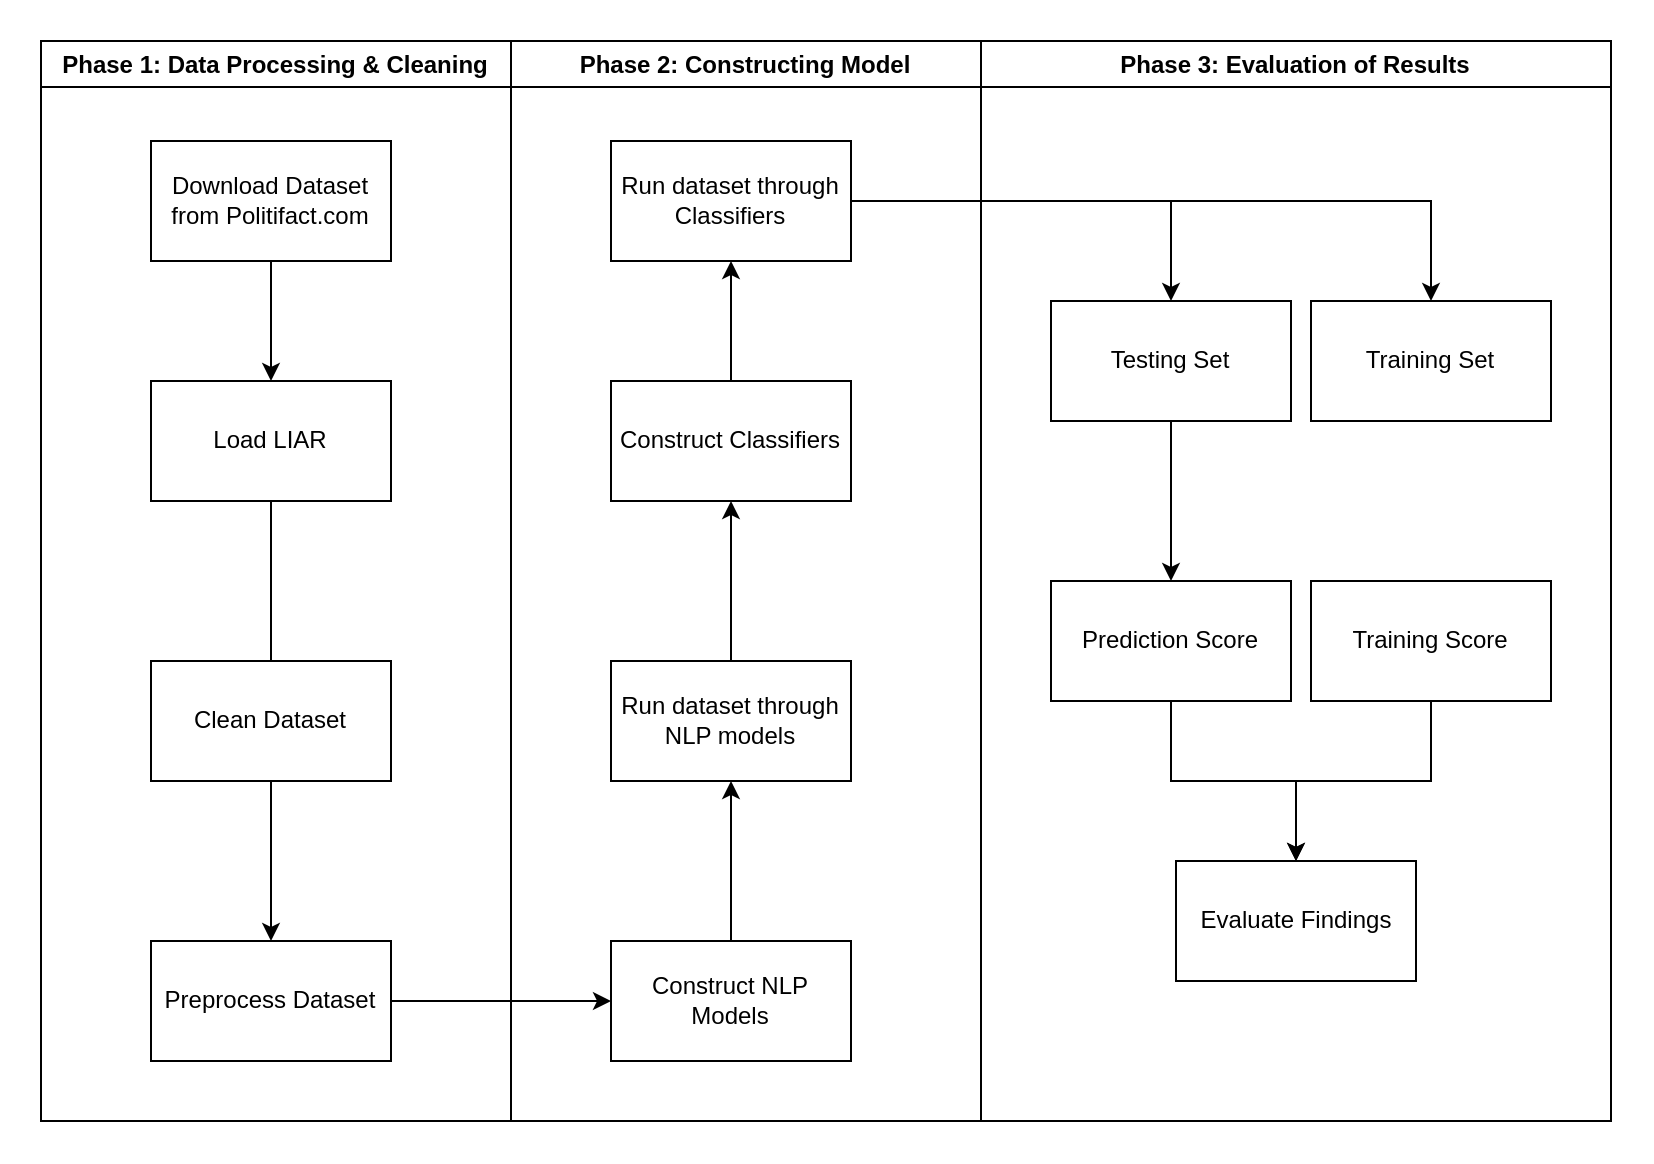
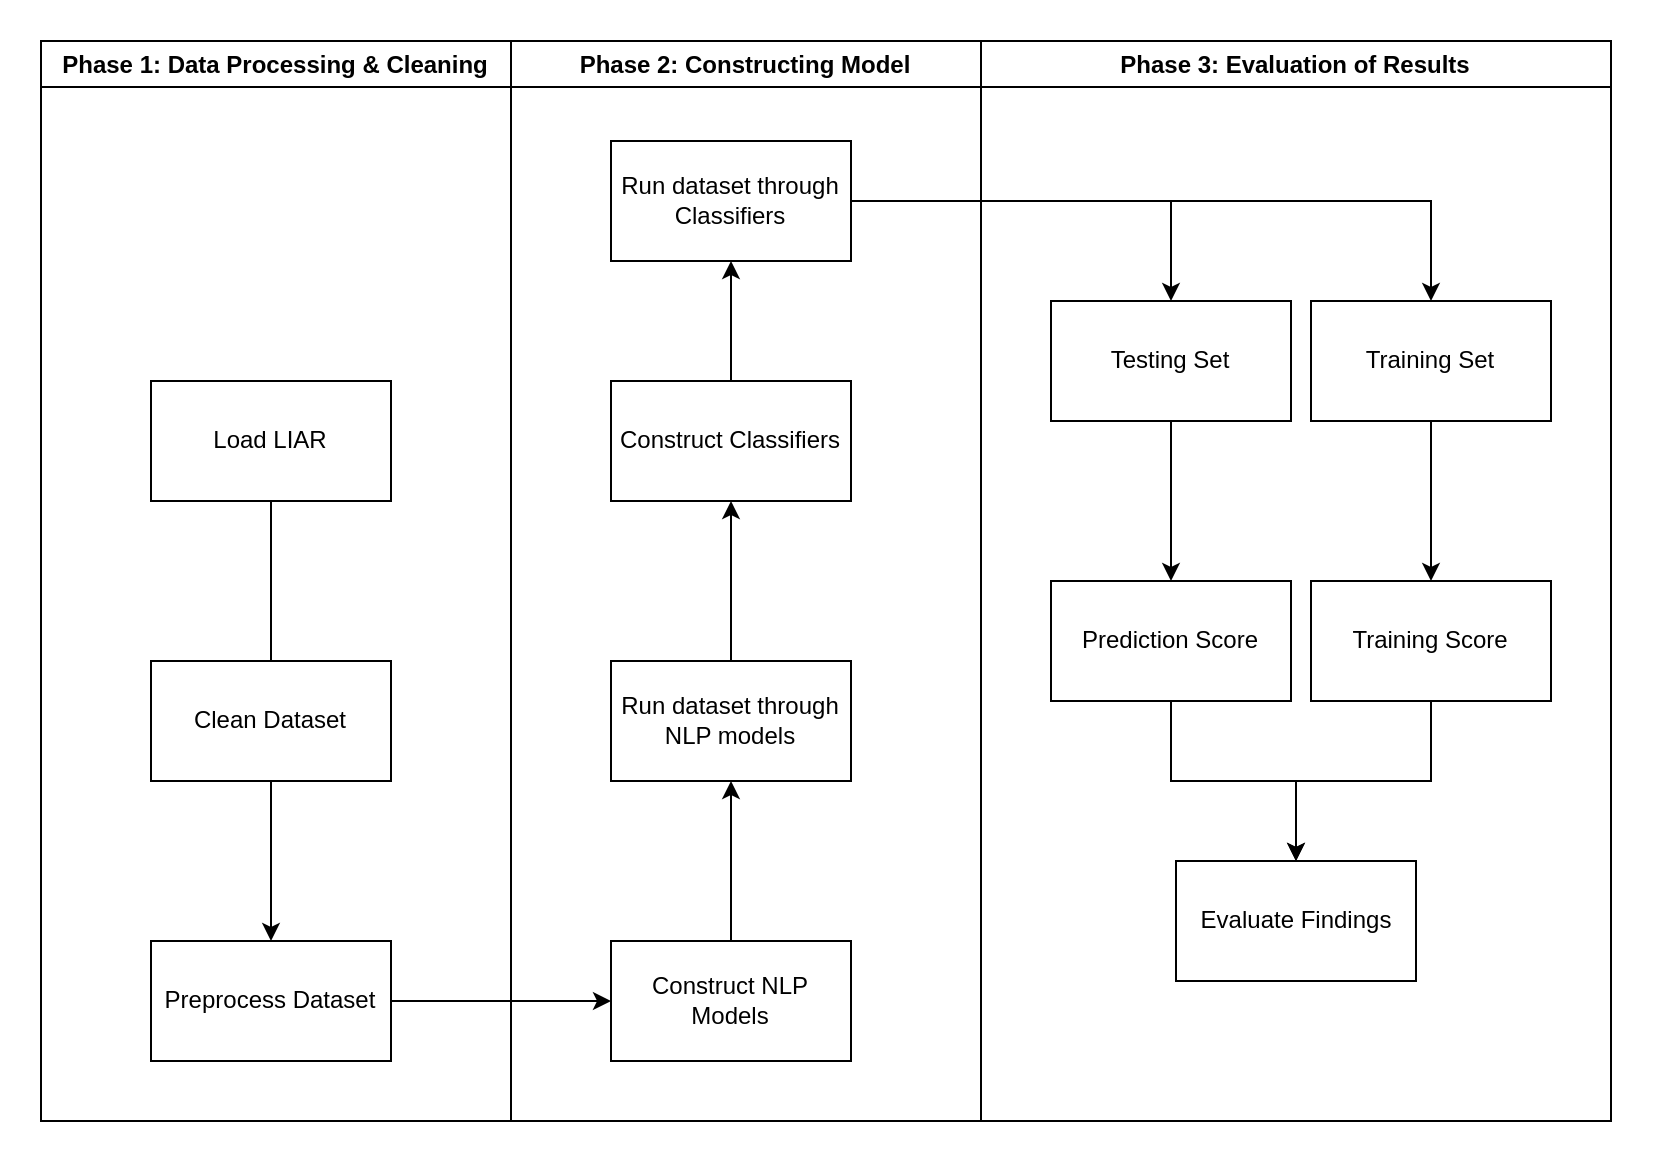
(271, 201) -> none
(271, 314) -> none
none -> (1431, 494)
